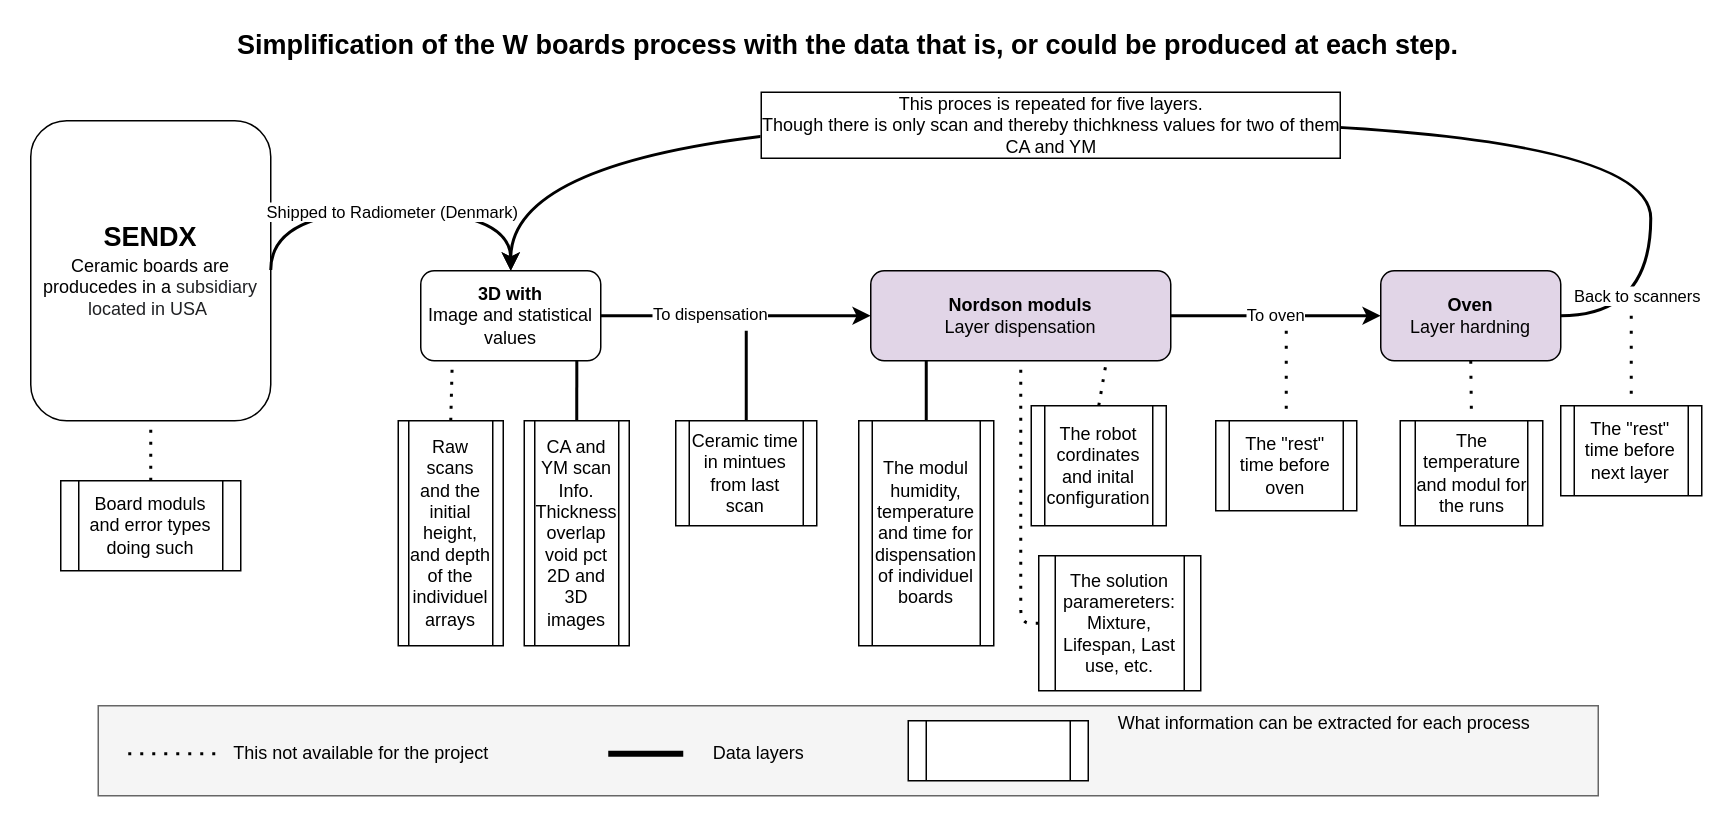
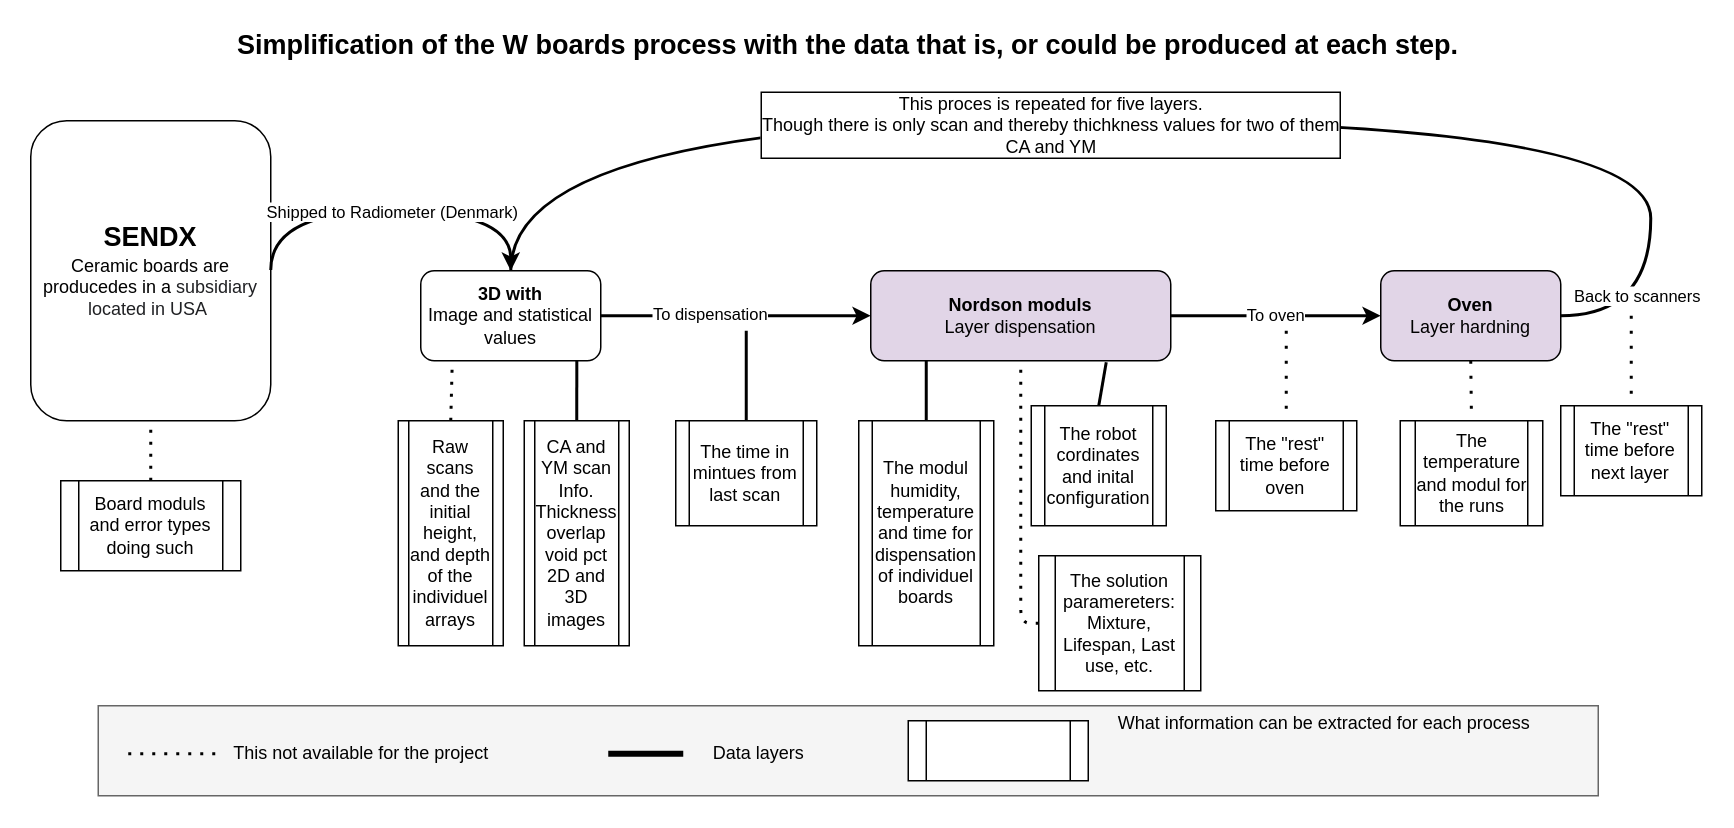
(618, 165) -> (511, 269)
(1103, 383) -> (1103, 383)
(746, 473) -> (746, 473)
